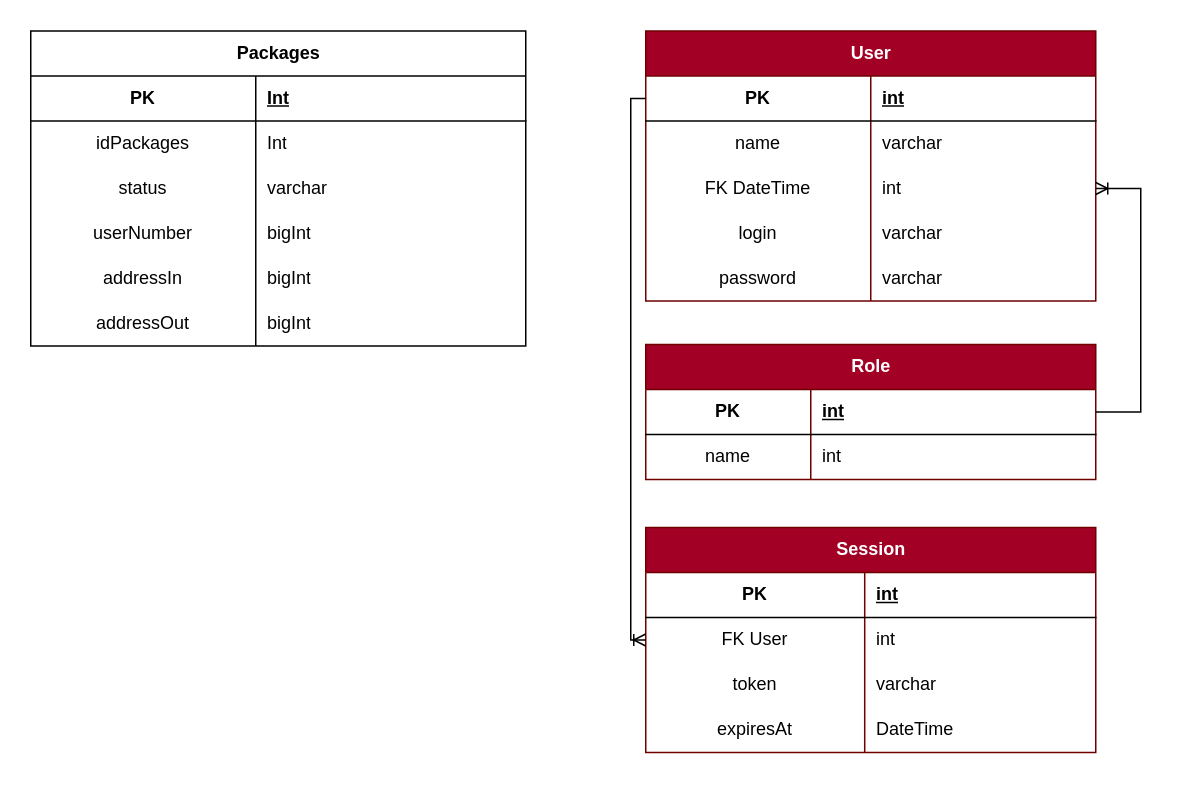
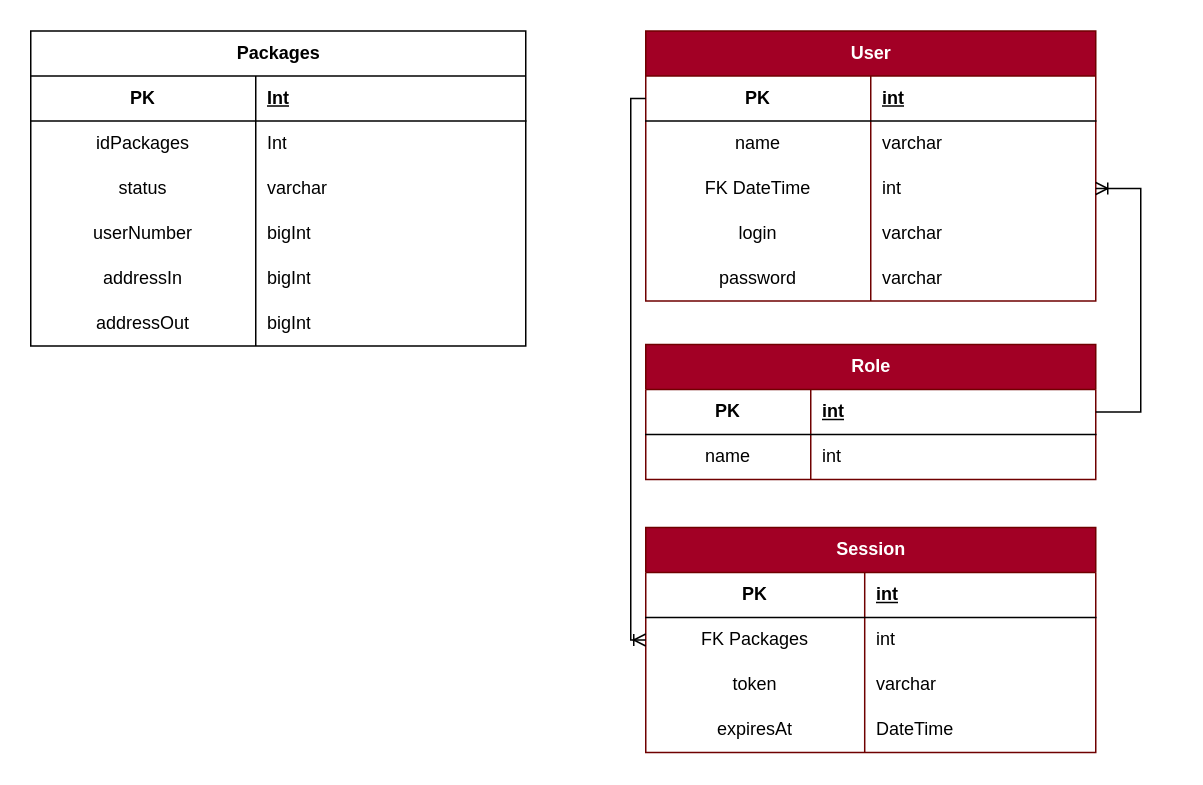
(755, 640) -> (755, 640)
